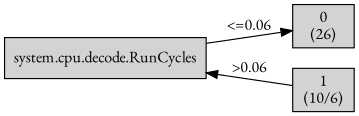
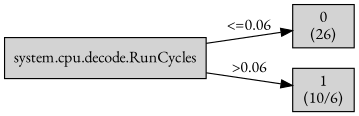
(255, 80) -> (244, 78)
